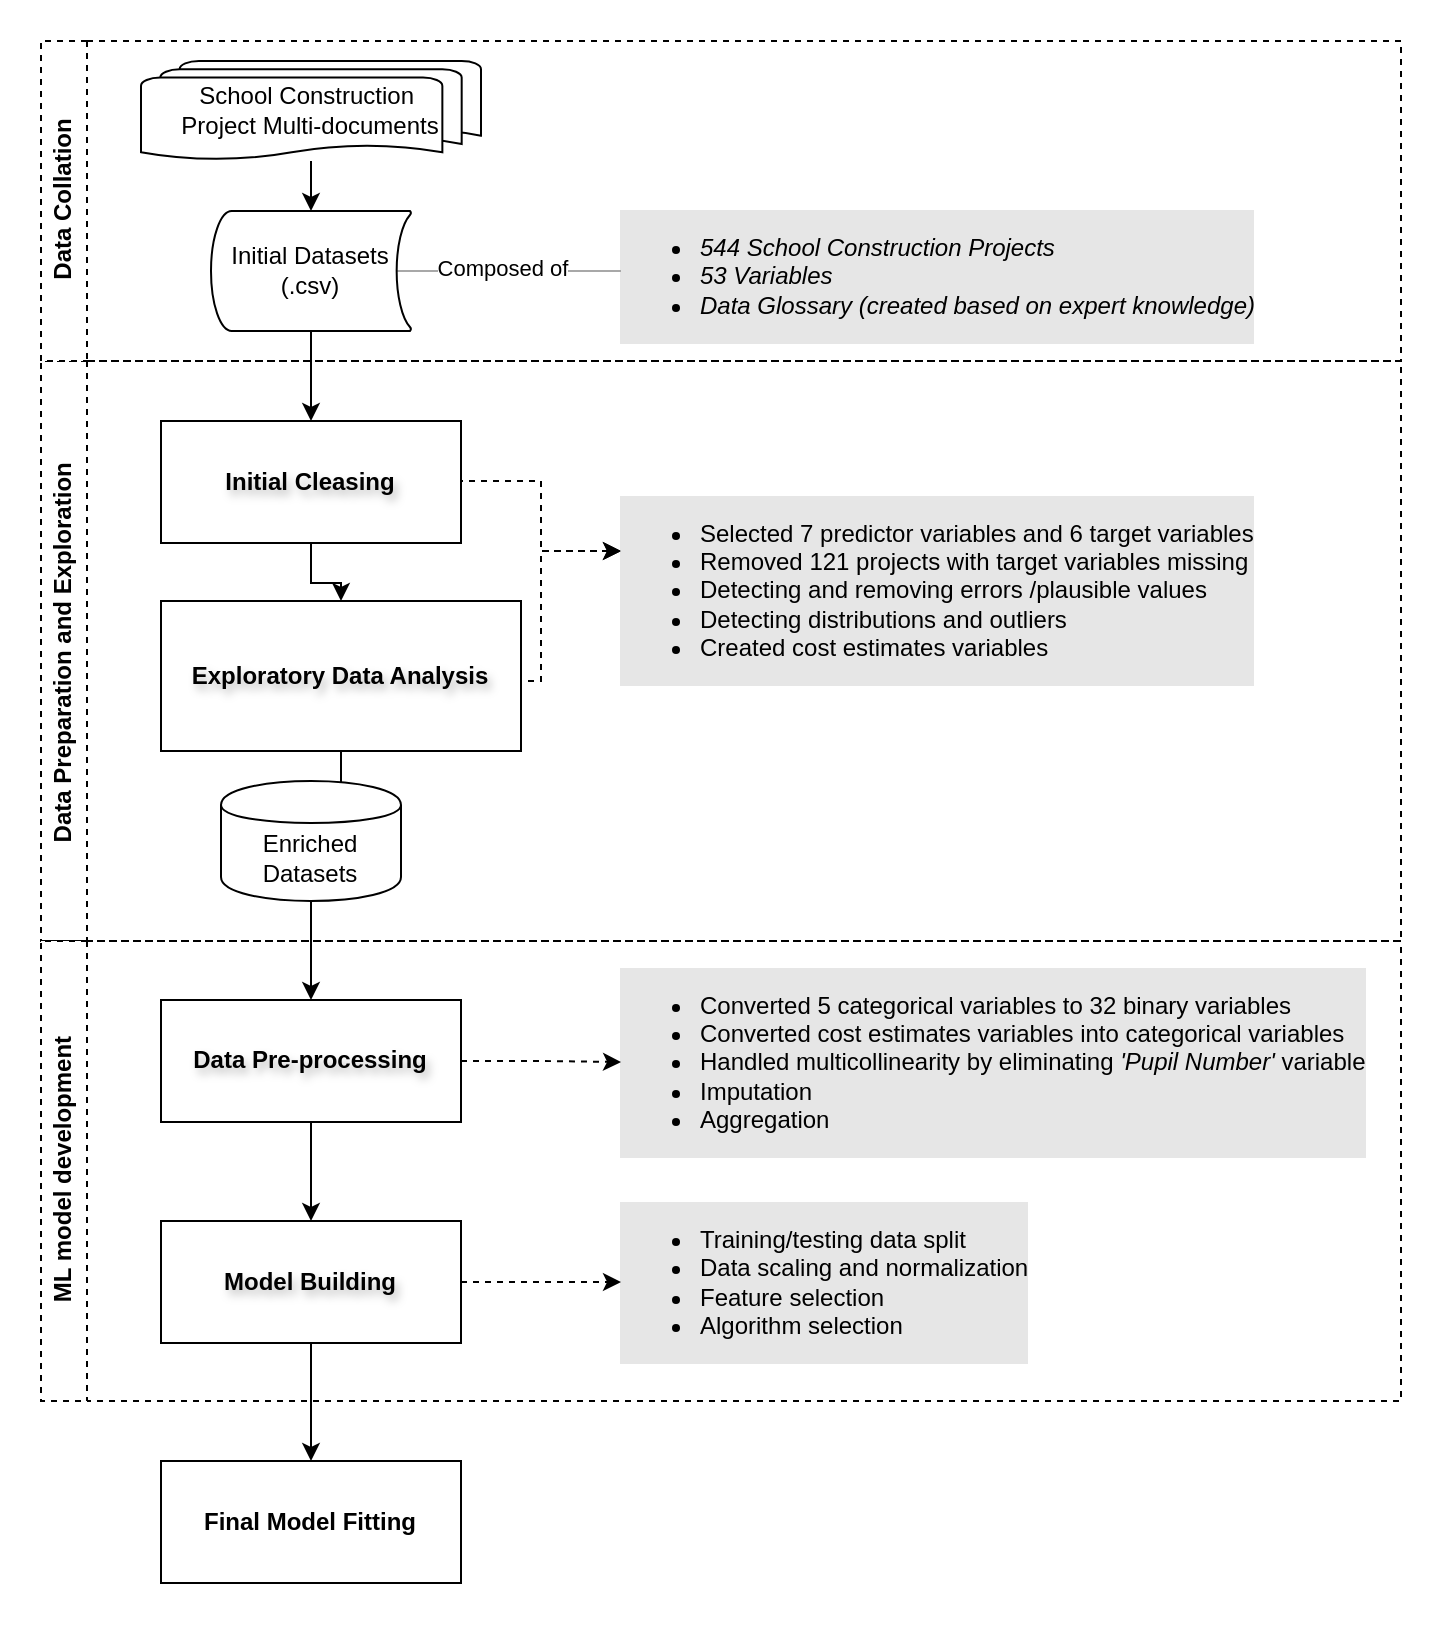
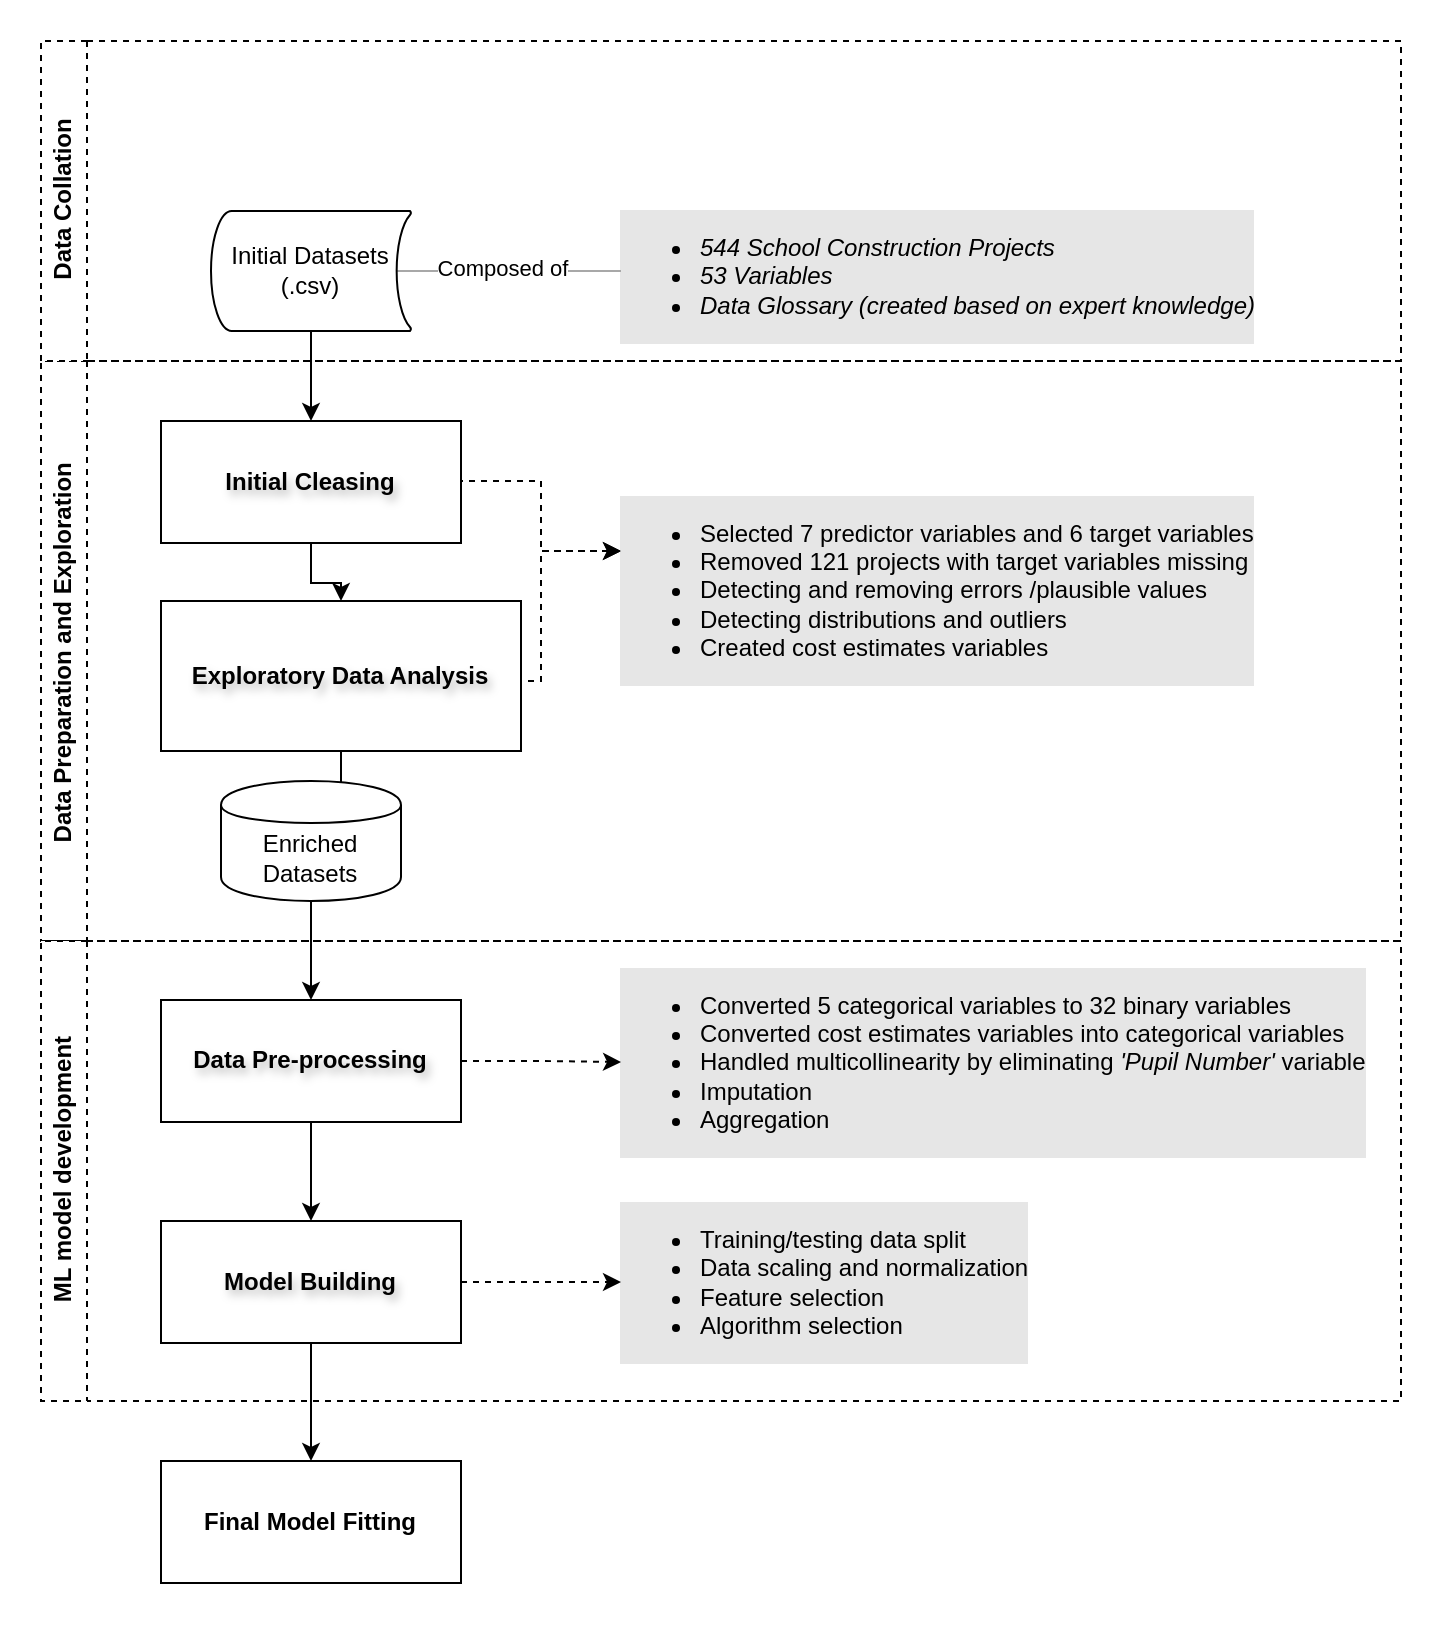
(311, 111) -> none
(311, 193) -> none
